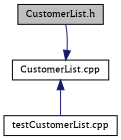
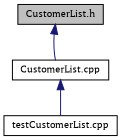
(67, 37) -> (54, 47)
